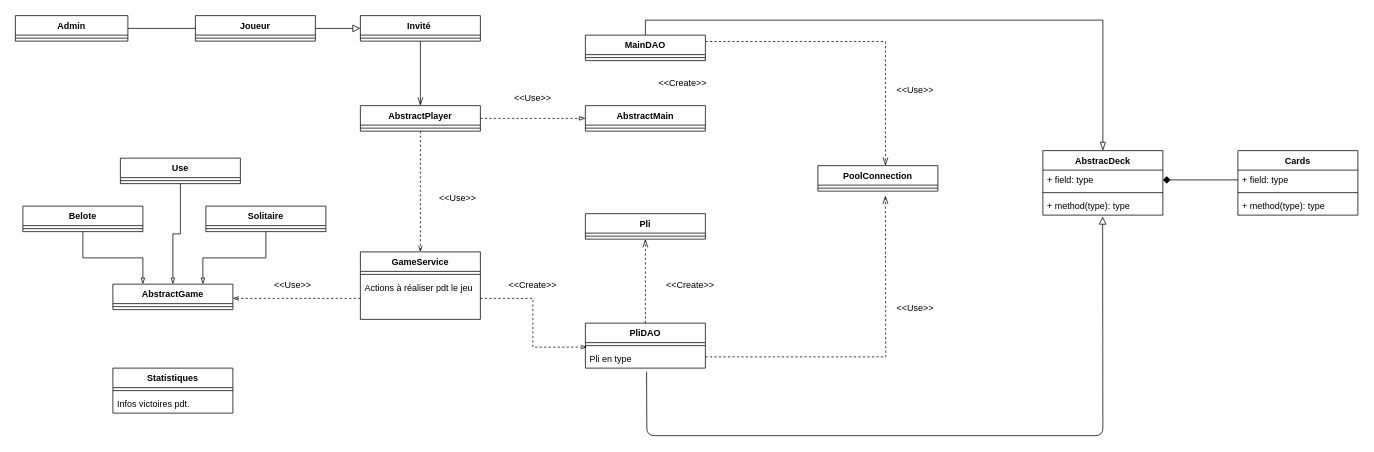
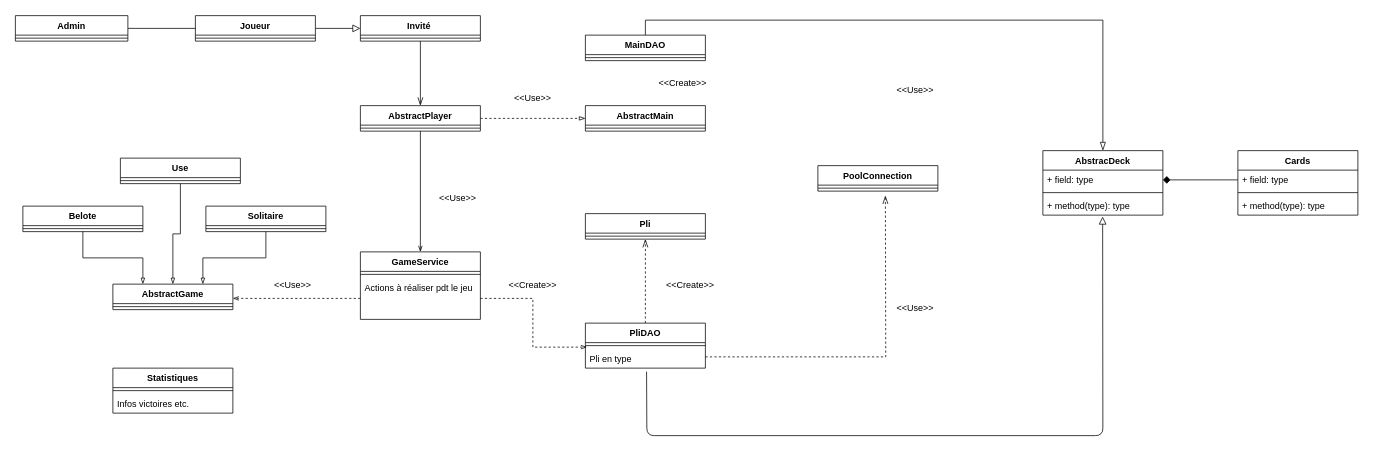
(856, 41) -> none
(420, 190) -> (420, 190)
(162, 404) -> (162, 404)
